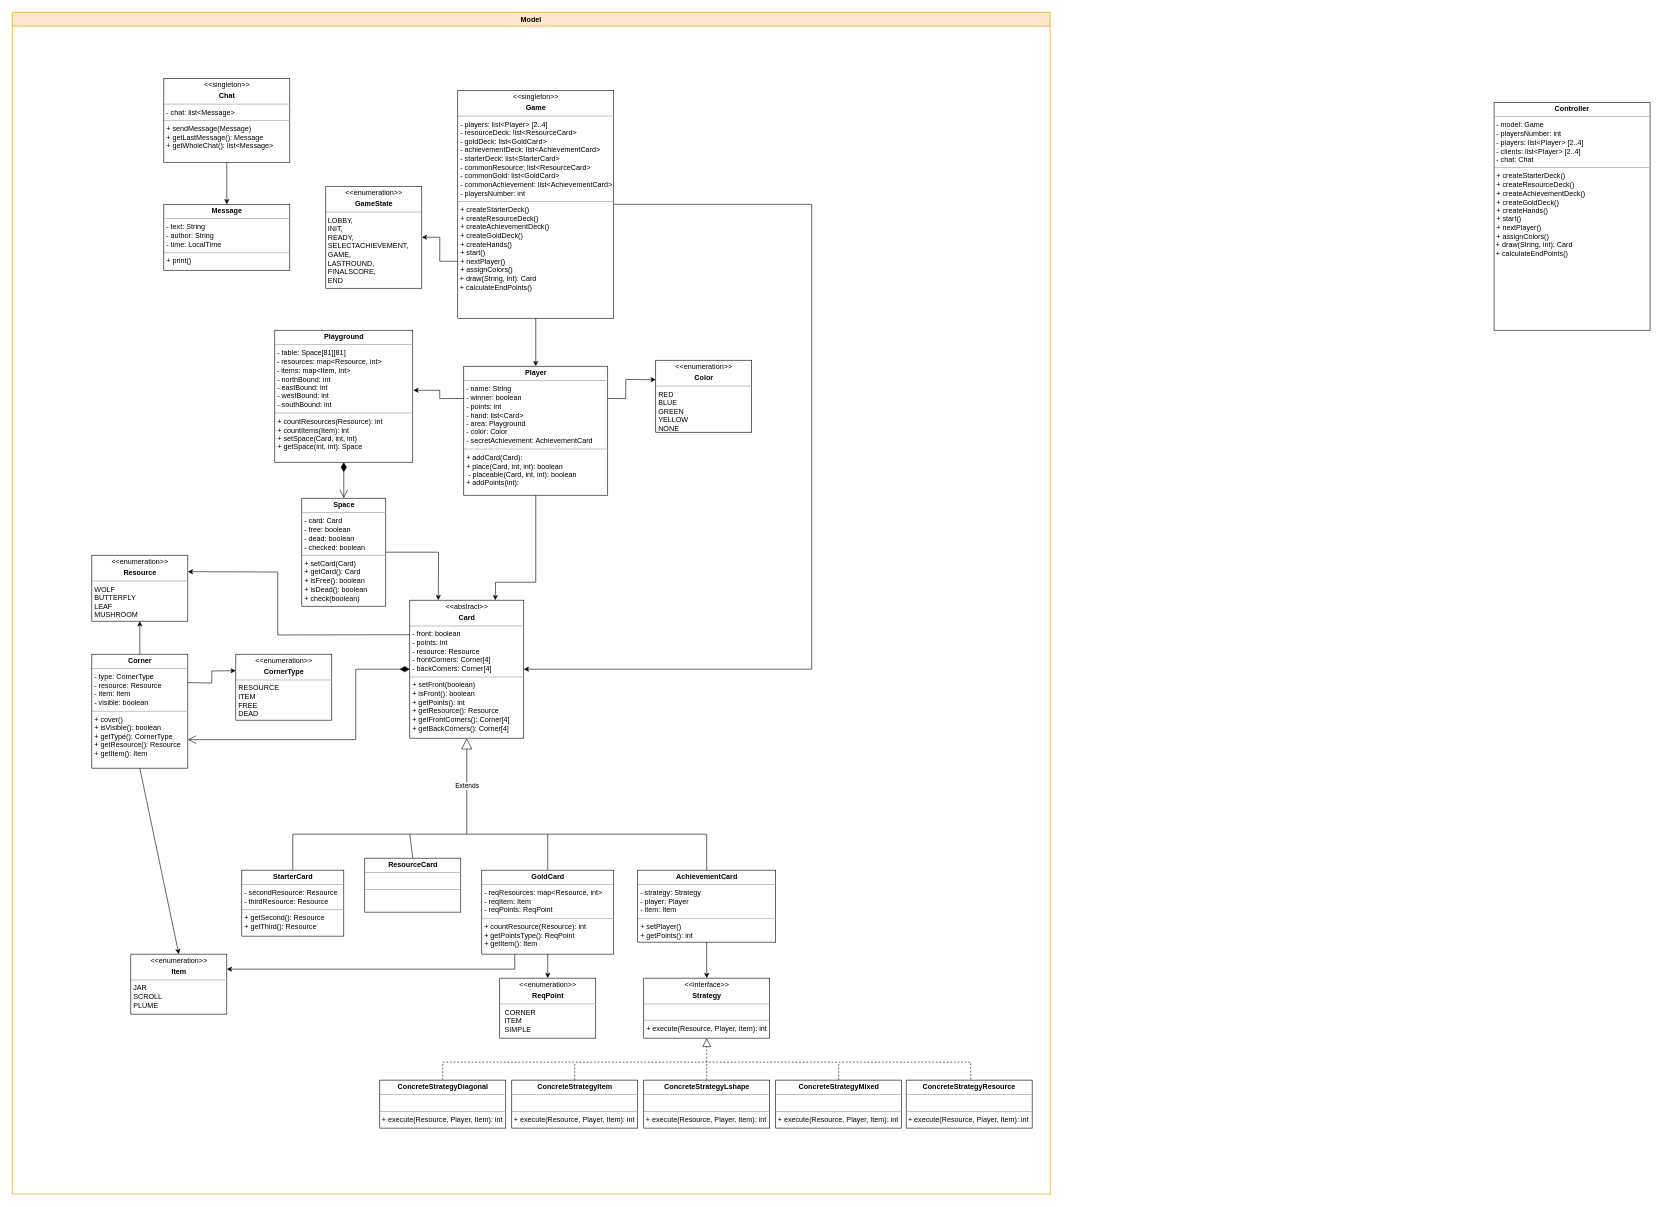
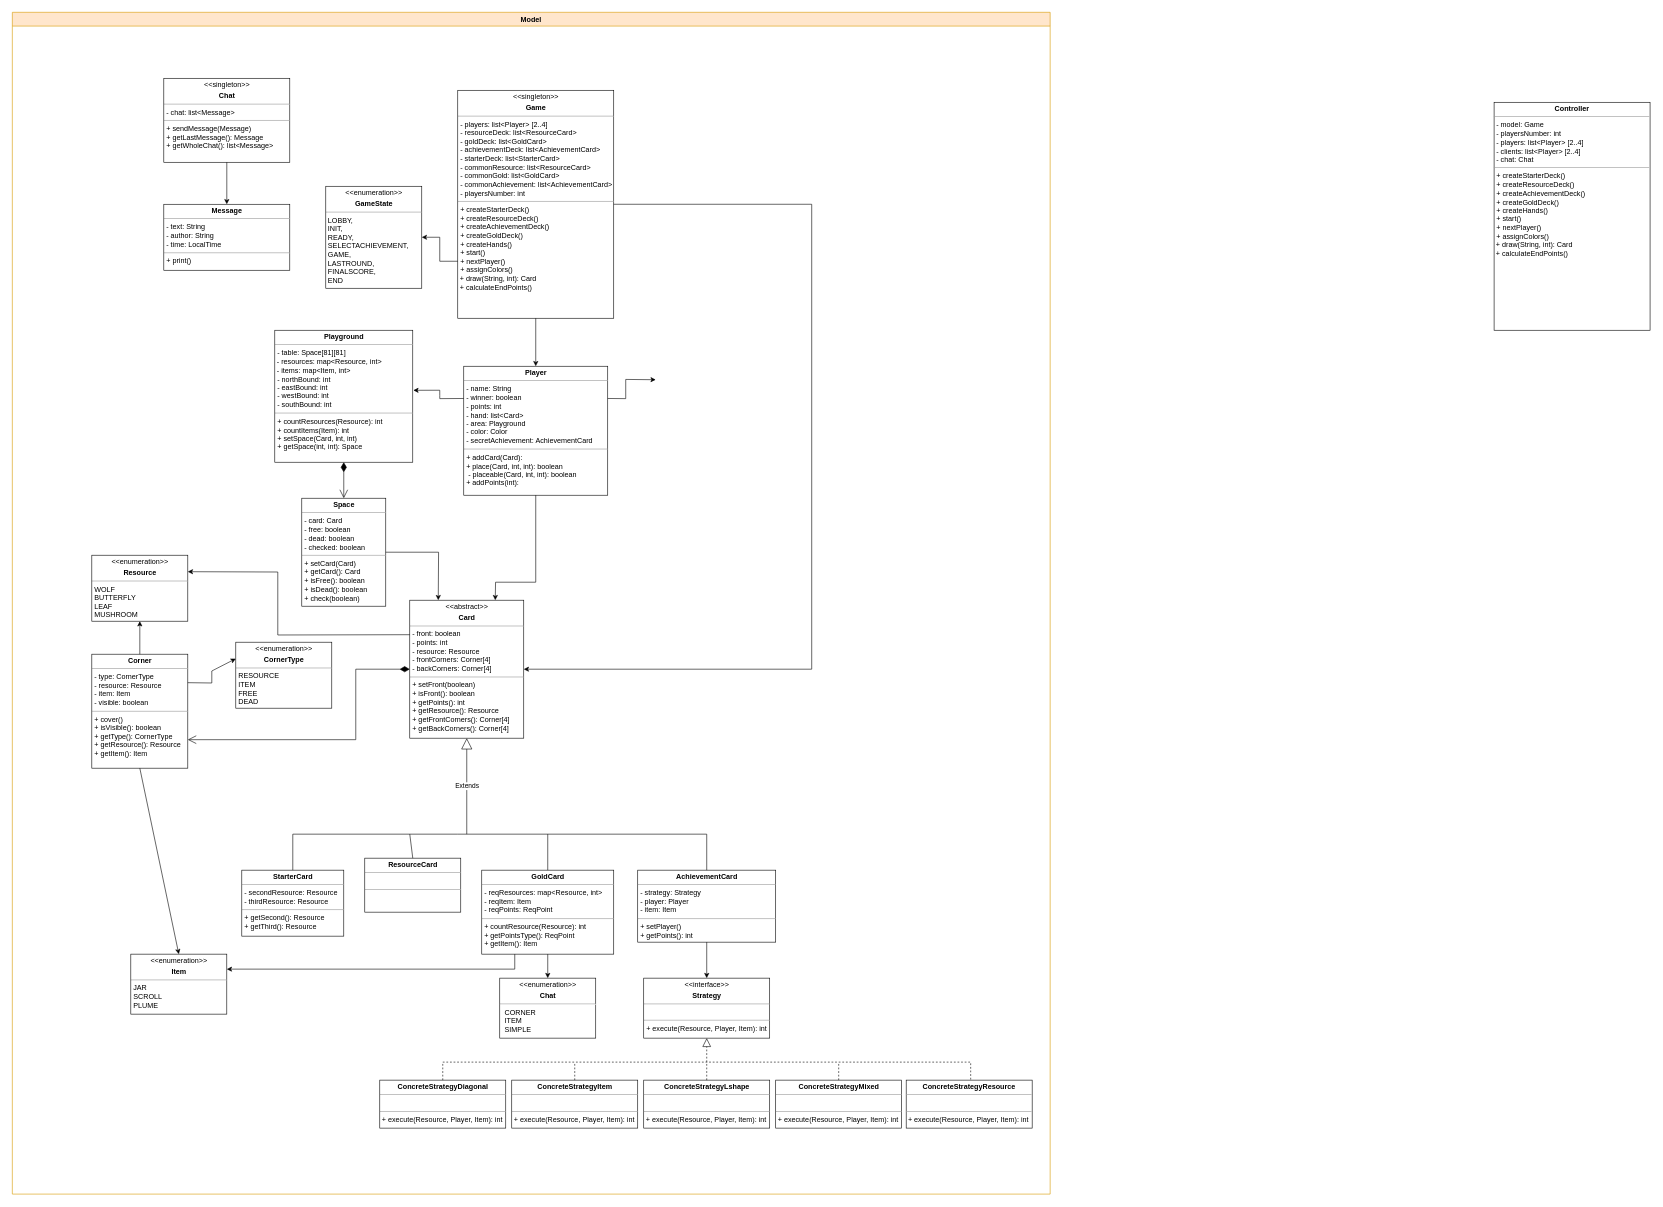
(704, 396) -> none
(284, 687) -> (284, 675)
(529, 1000) -> (529, 1000)
